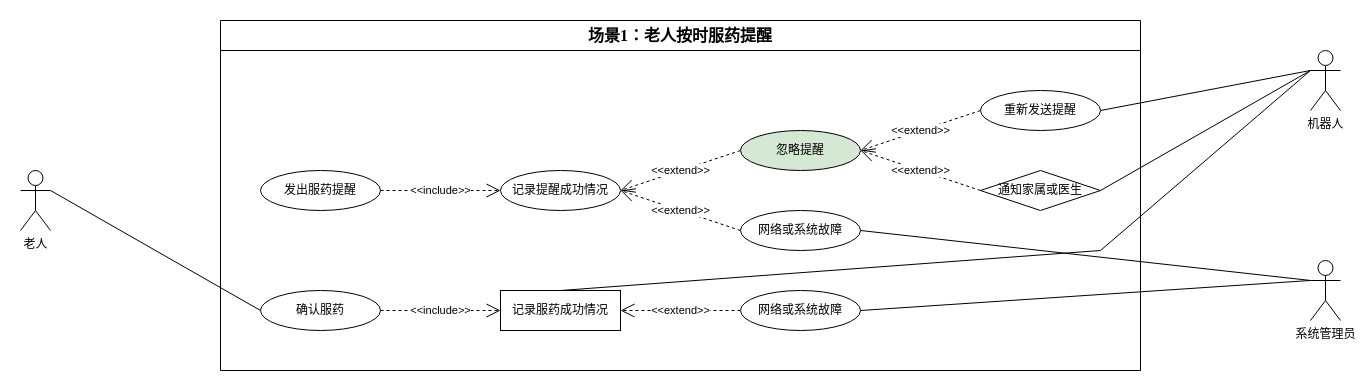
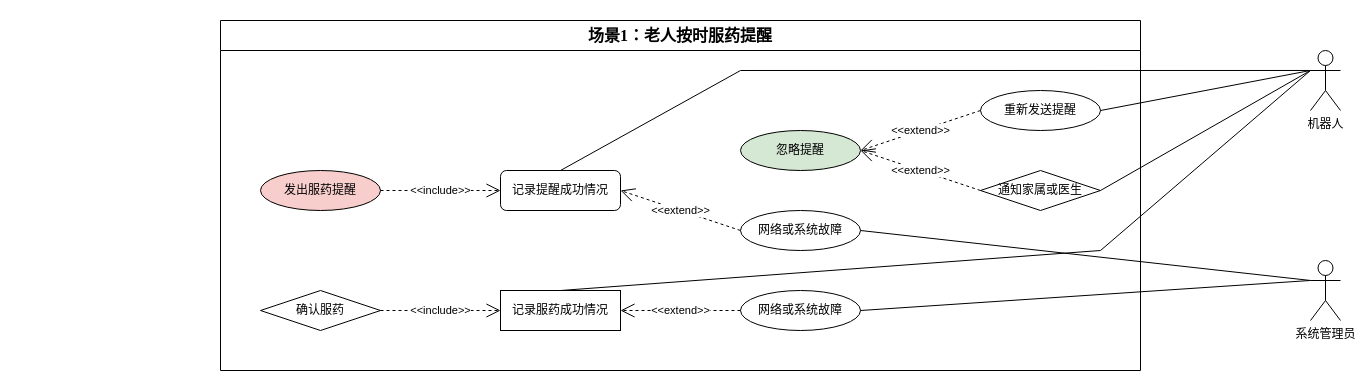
none -> (920, 70)
(682, 170) -> none
(321, 191) -> (321, 191)
(561, 191) -> (561, 191)
(36, 201) -> none
(156, 251) -> none
(321, 311) -> (321, 311)
